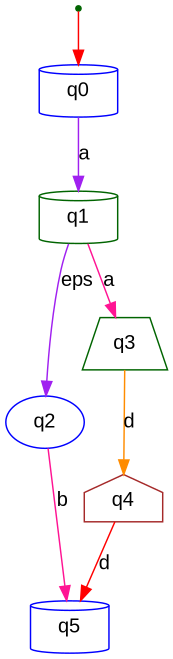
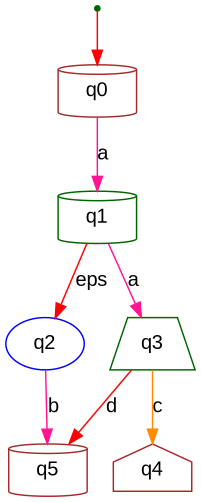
(78, 91) -> (97, 91)
(78, 147) -> (97, 147)
(54, 312) -> (74, 274)
(129, 422) -> (158, 407)
(101, 555) -> (105, 401)
(70, 627) -> (48, 470)
